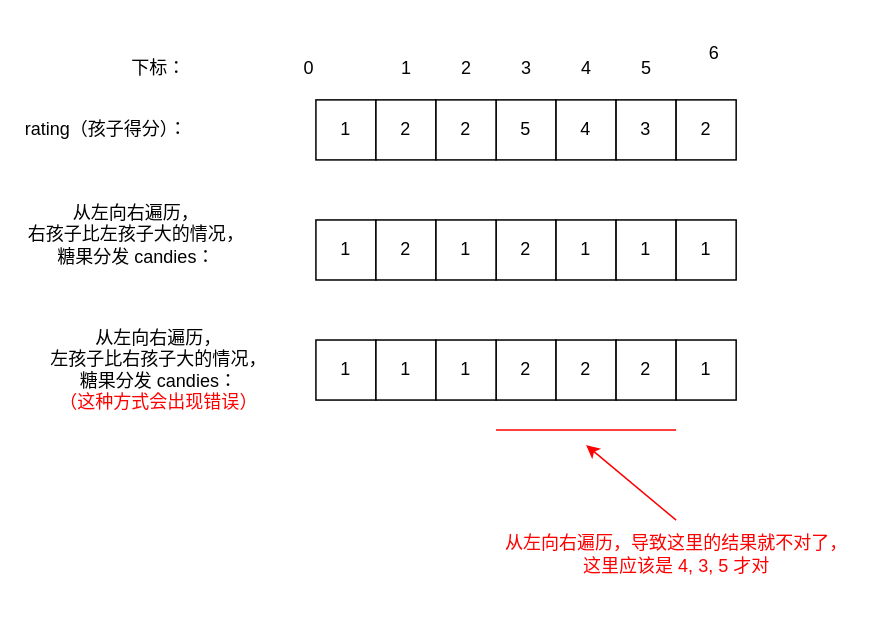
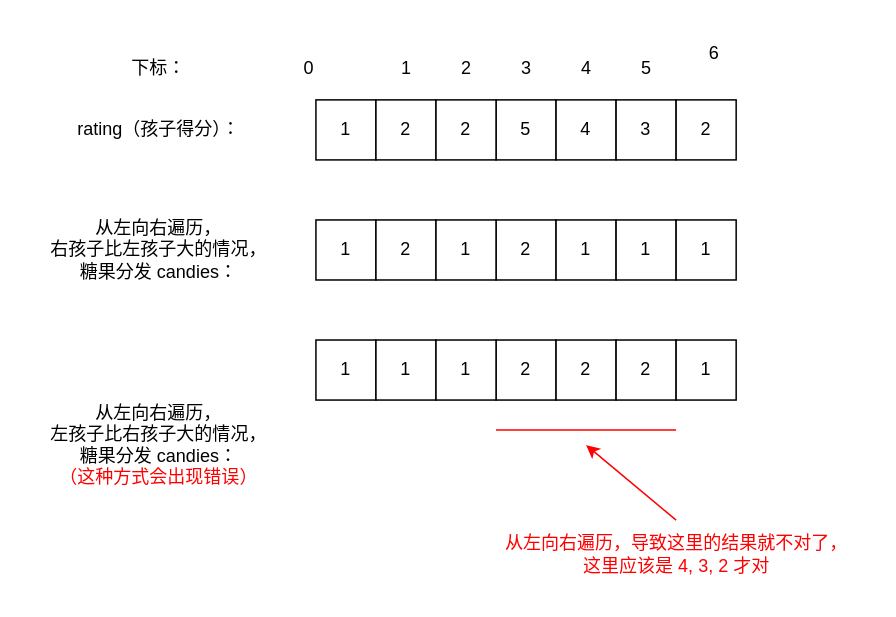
(106, 130) -> (158, 130)
(136, 235) -> (158, 250)
(158, 370) -> (158, 445)
(677, 554) -> (677, 554)
